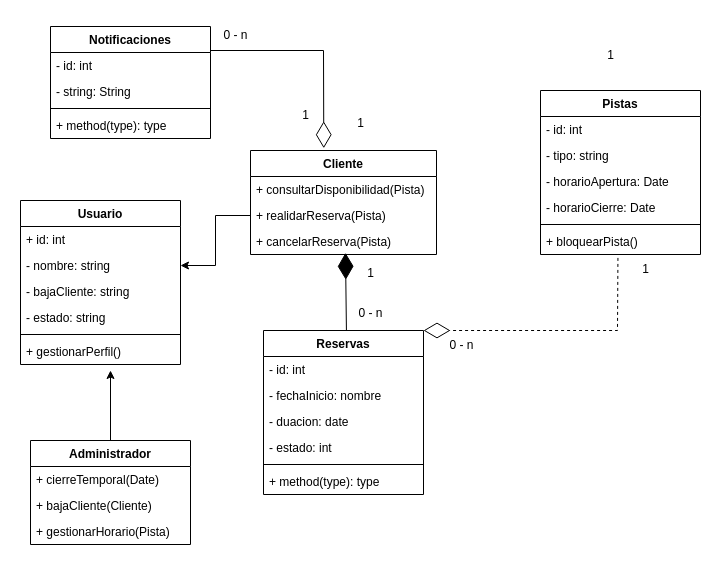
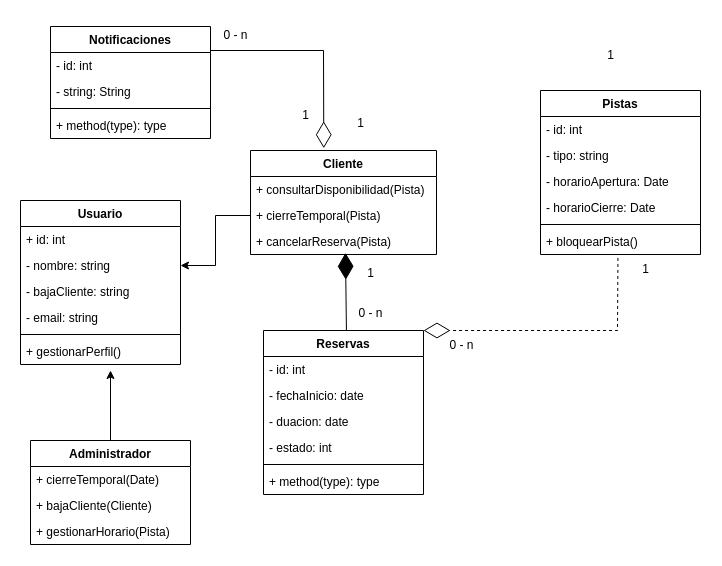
(331, 217) -> (328, 217)
(74, 319) -> (68, 319)
(332, 397) -> (326, 397)
